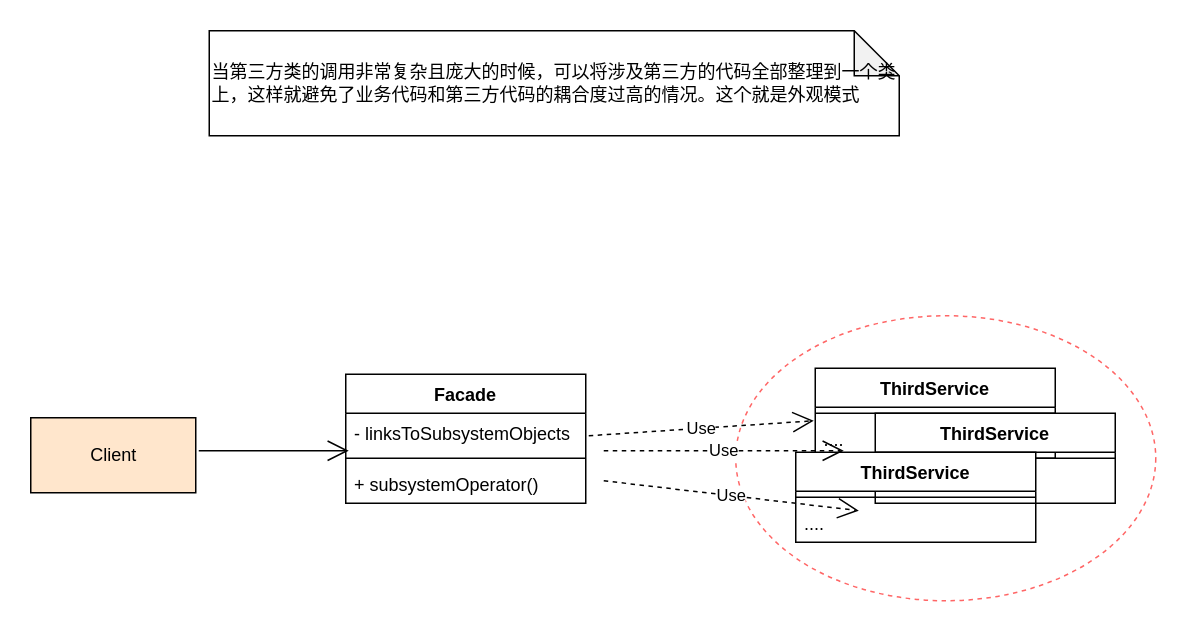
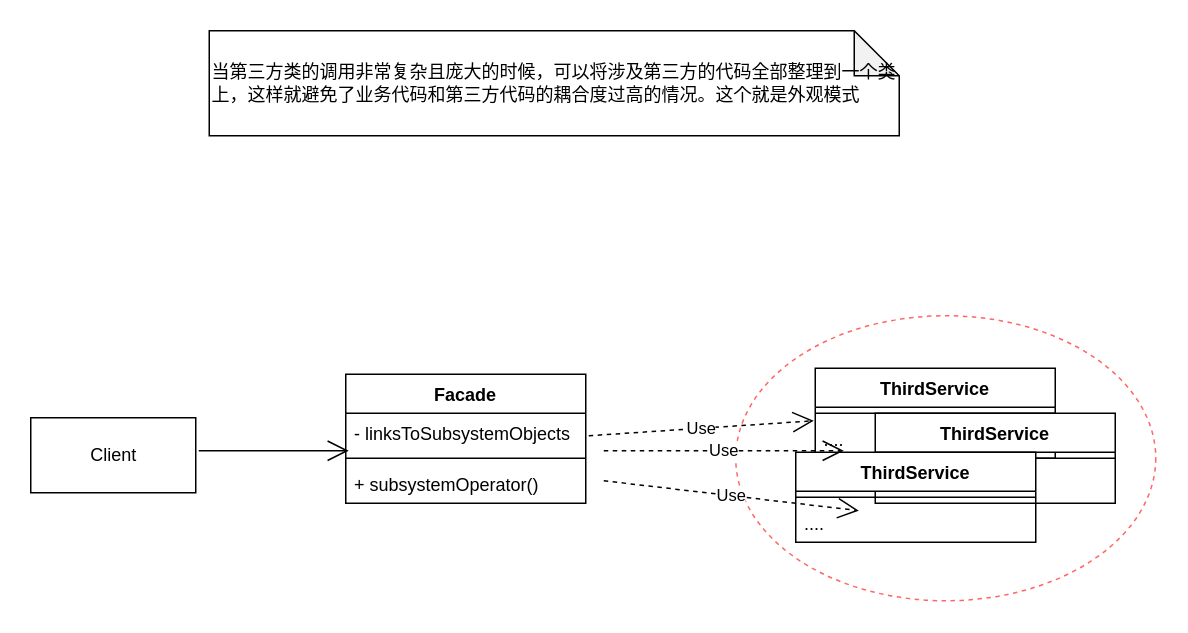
(113, 455) -> (113, 455)
